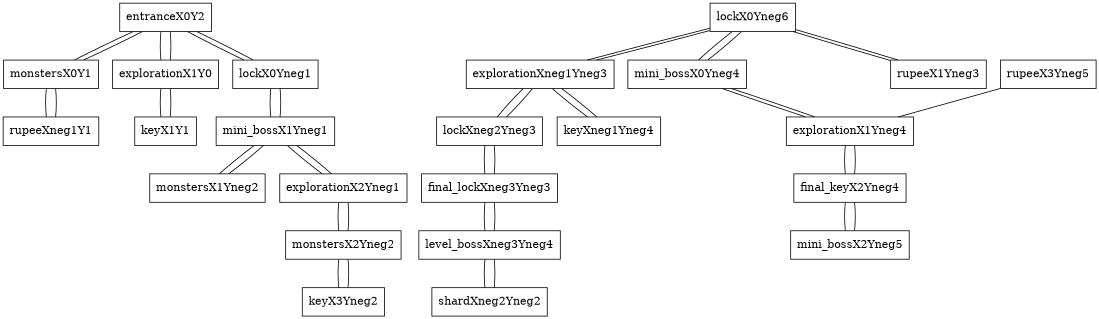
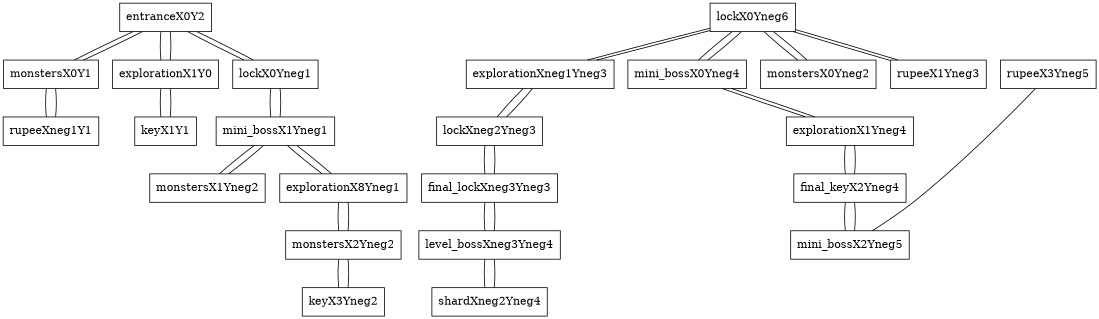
none -> (818, 74)
(949, 103) -> (958, 164)
(609, 131) -> none
(343, 188) -> (343, 188)
(490, 302) -> (490, 302)
